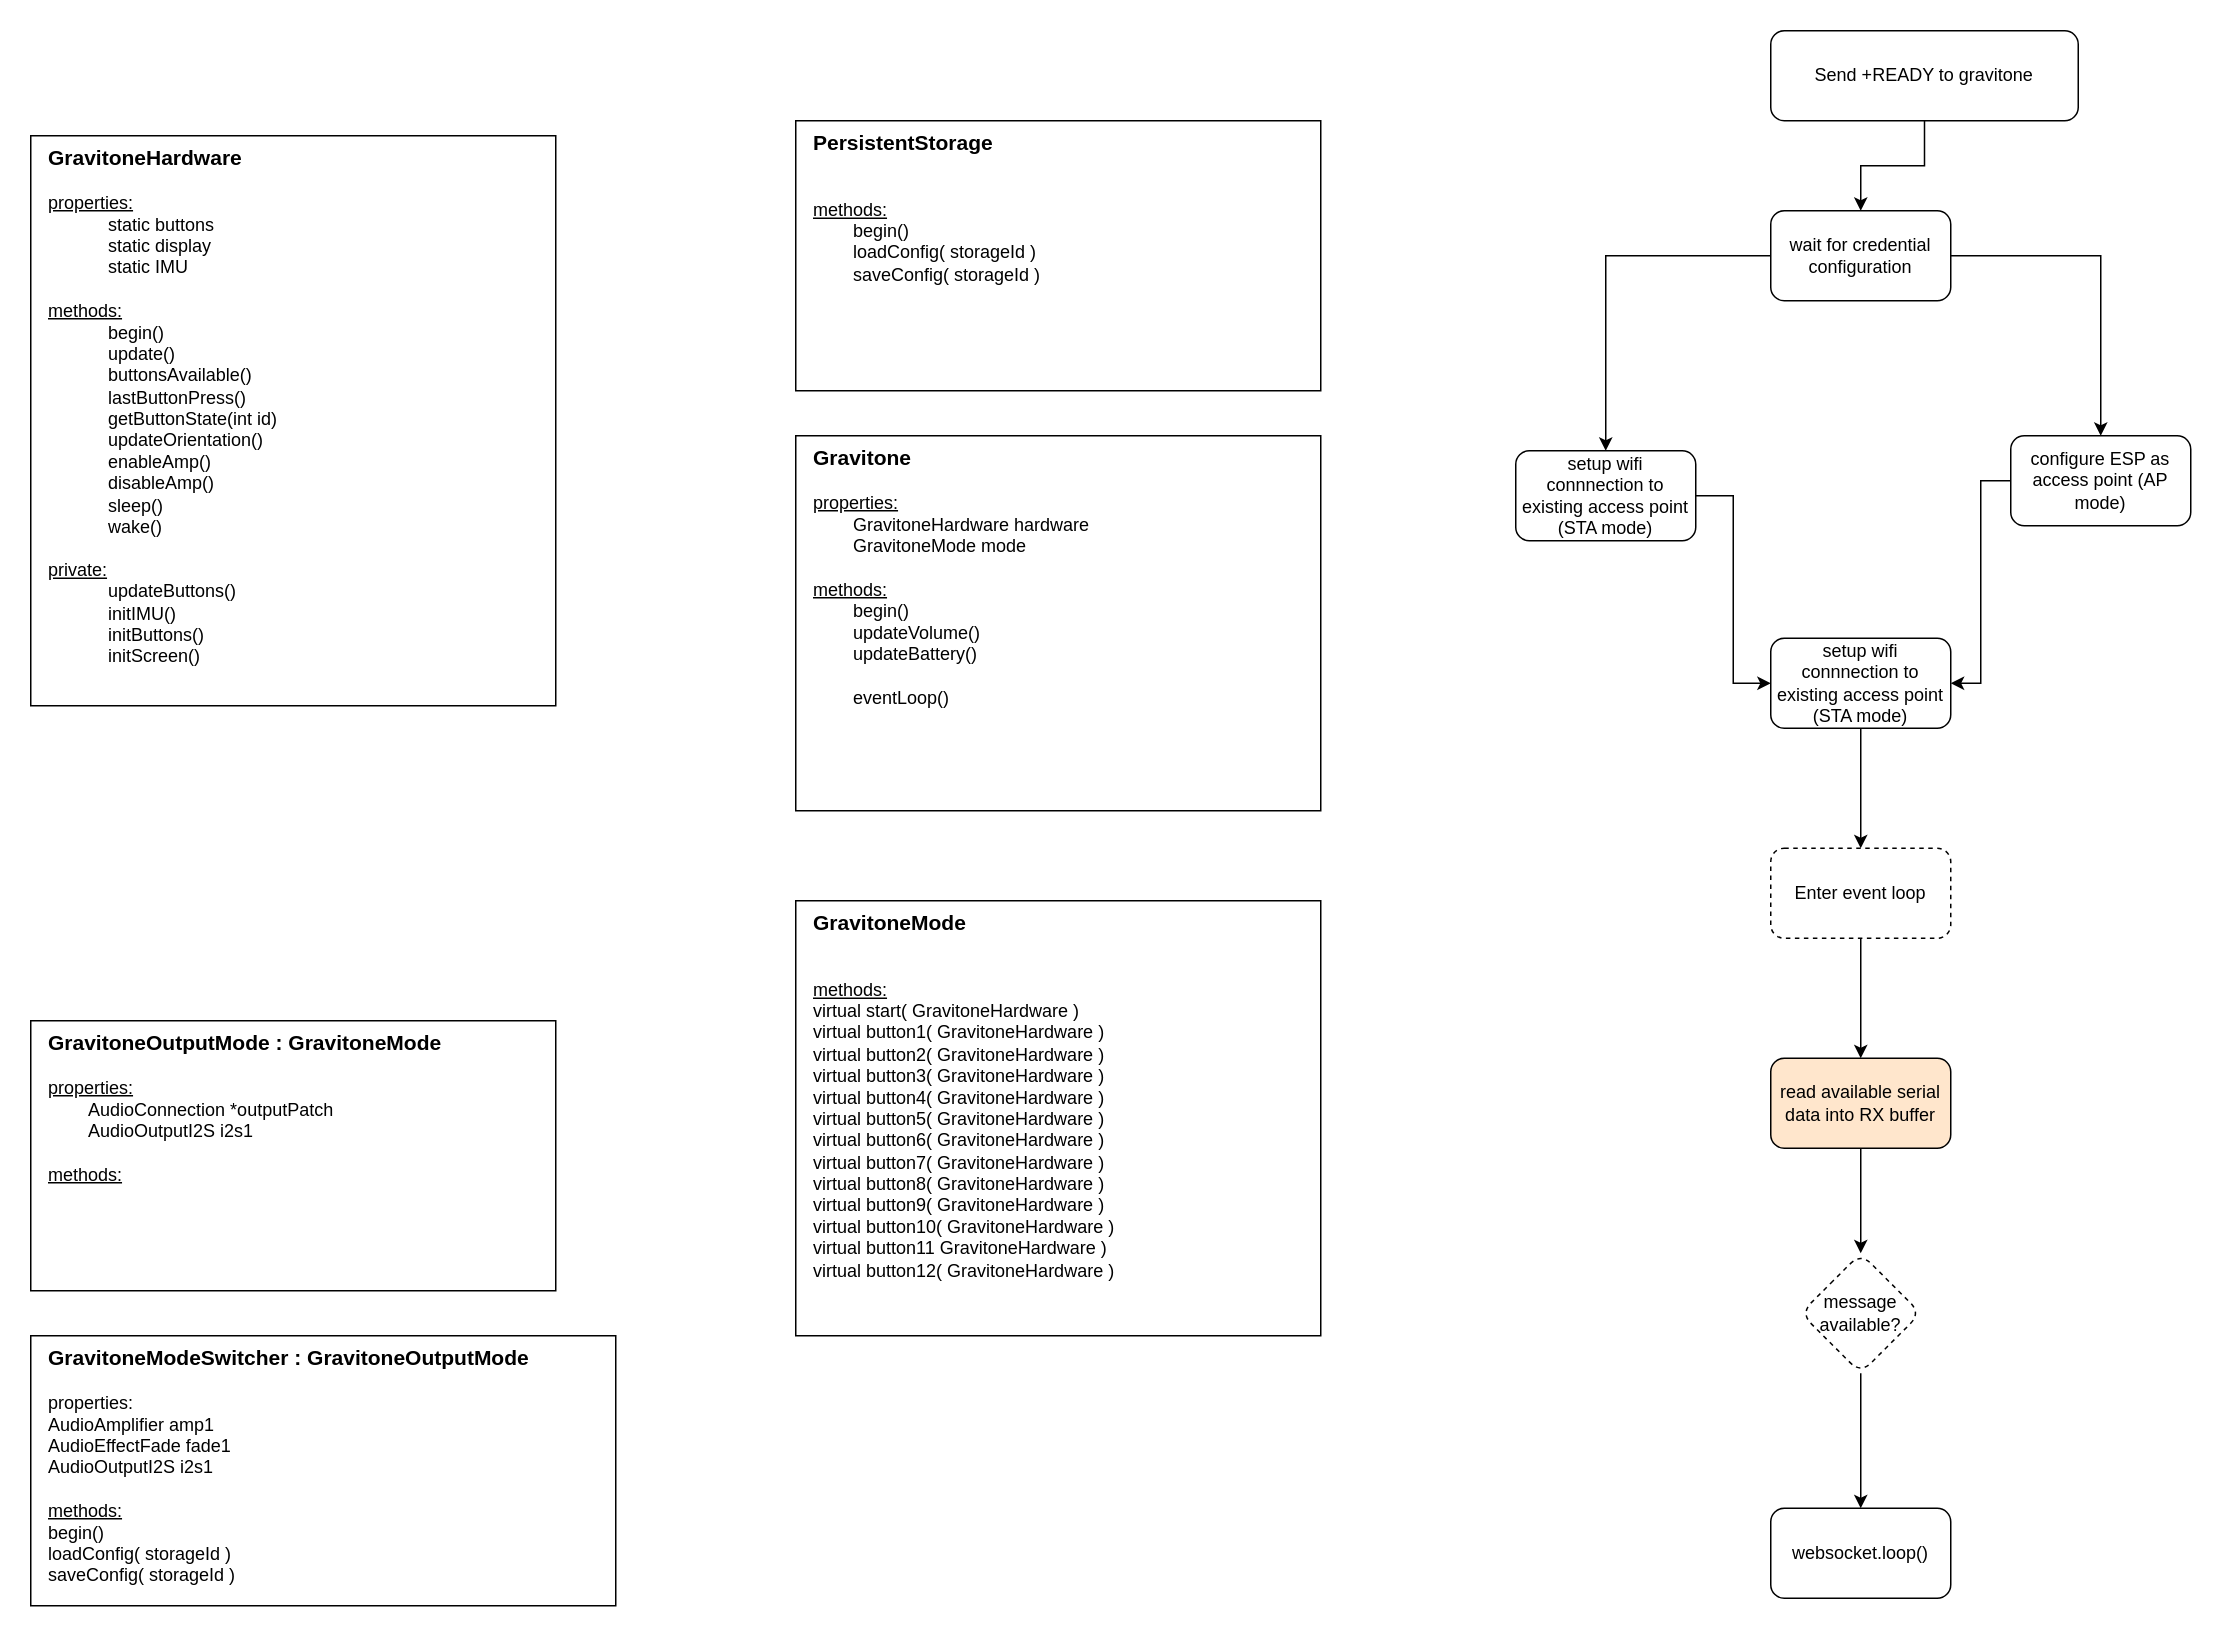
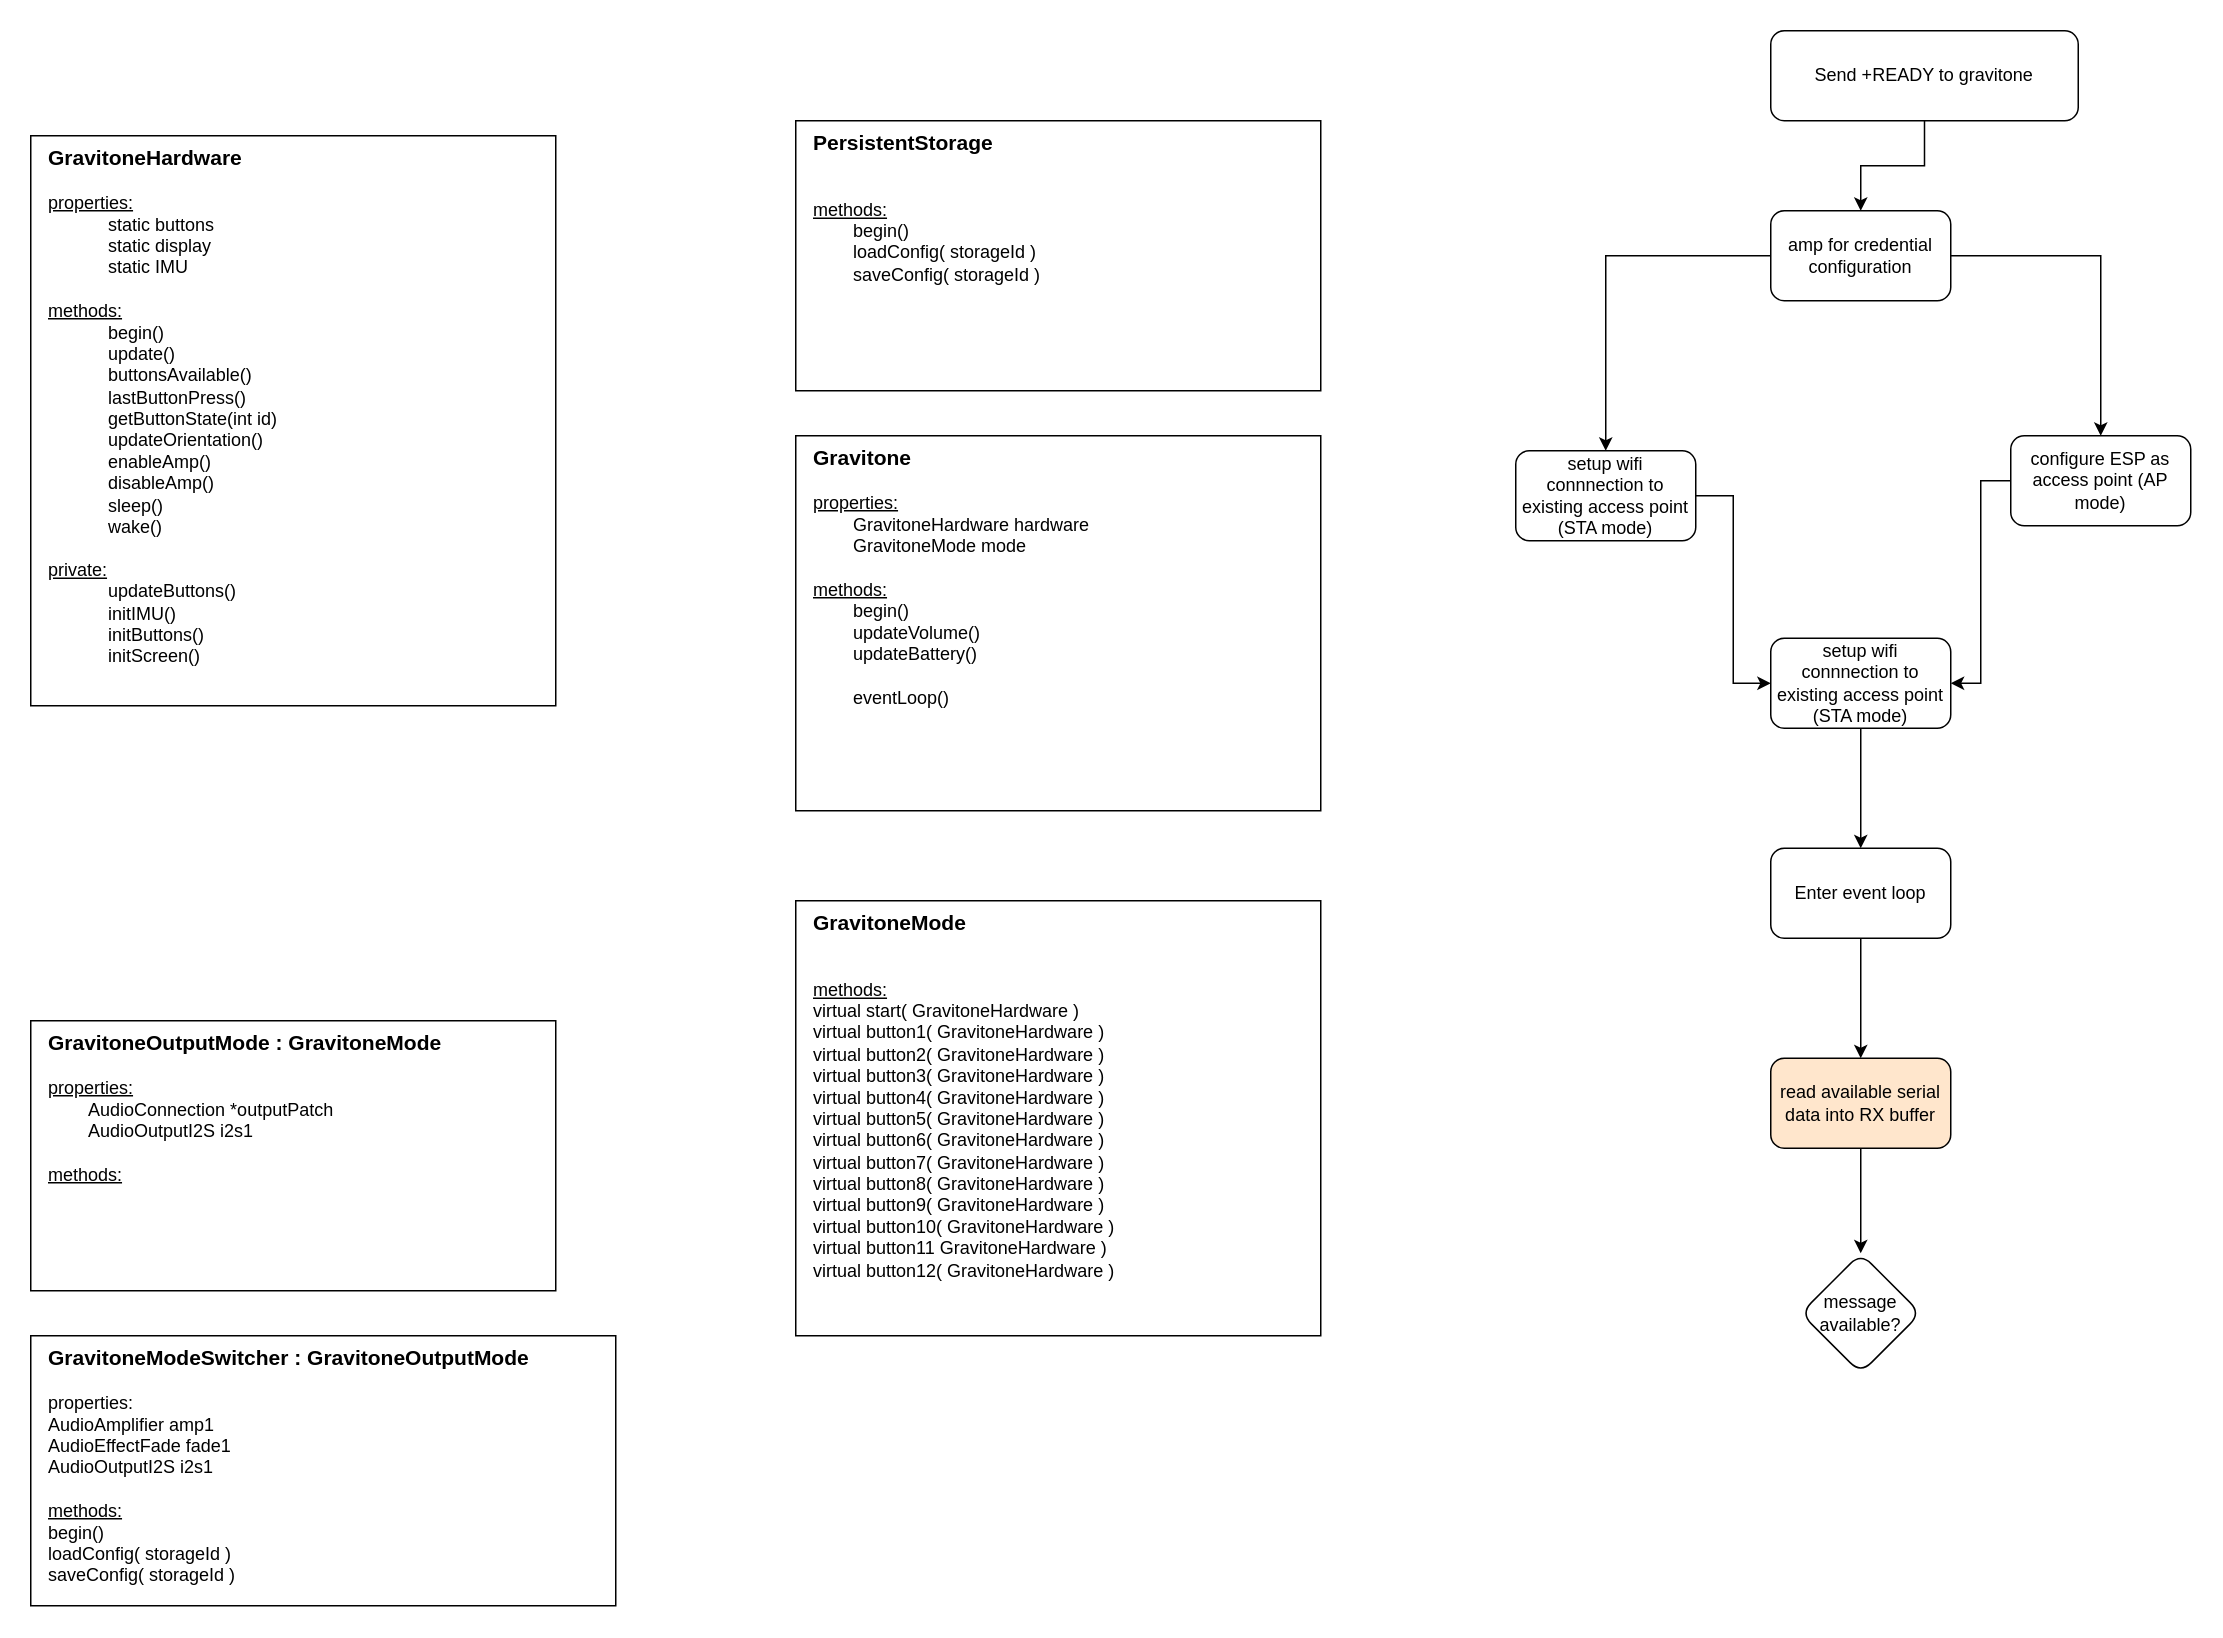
(1861, 256) -> (1861, 256)
(1861, 893) -> (1861, 893)
(1861, 1313) -> (1861, 1313)
(1861, 1435) -> none
(1861, 1553) -> none
